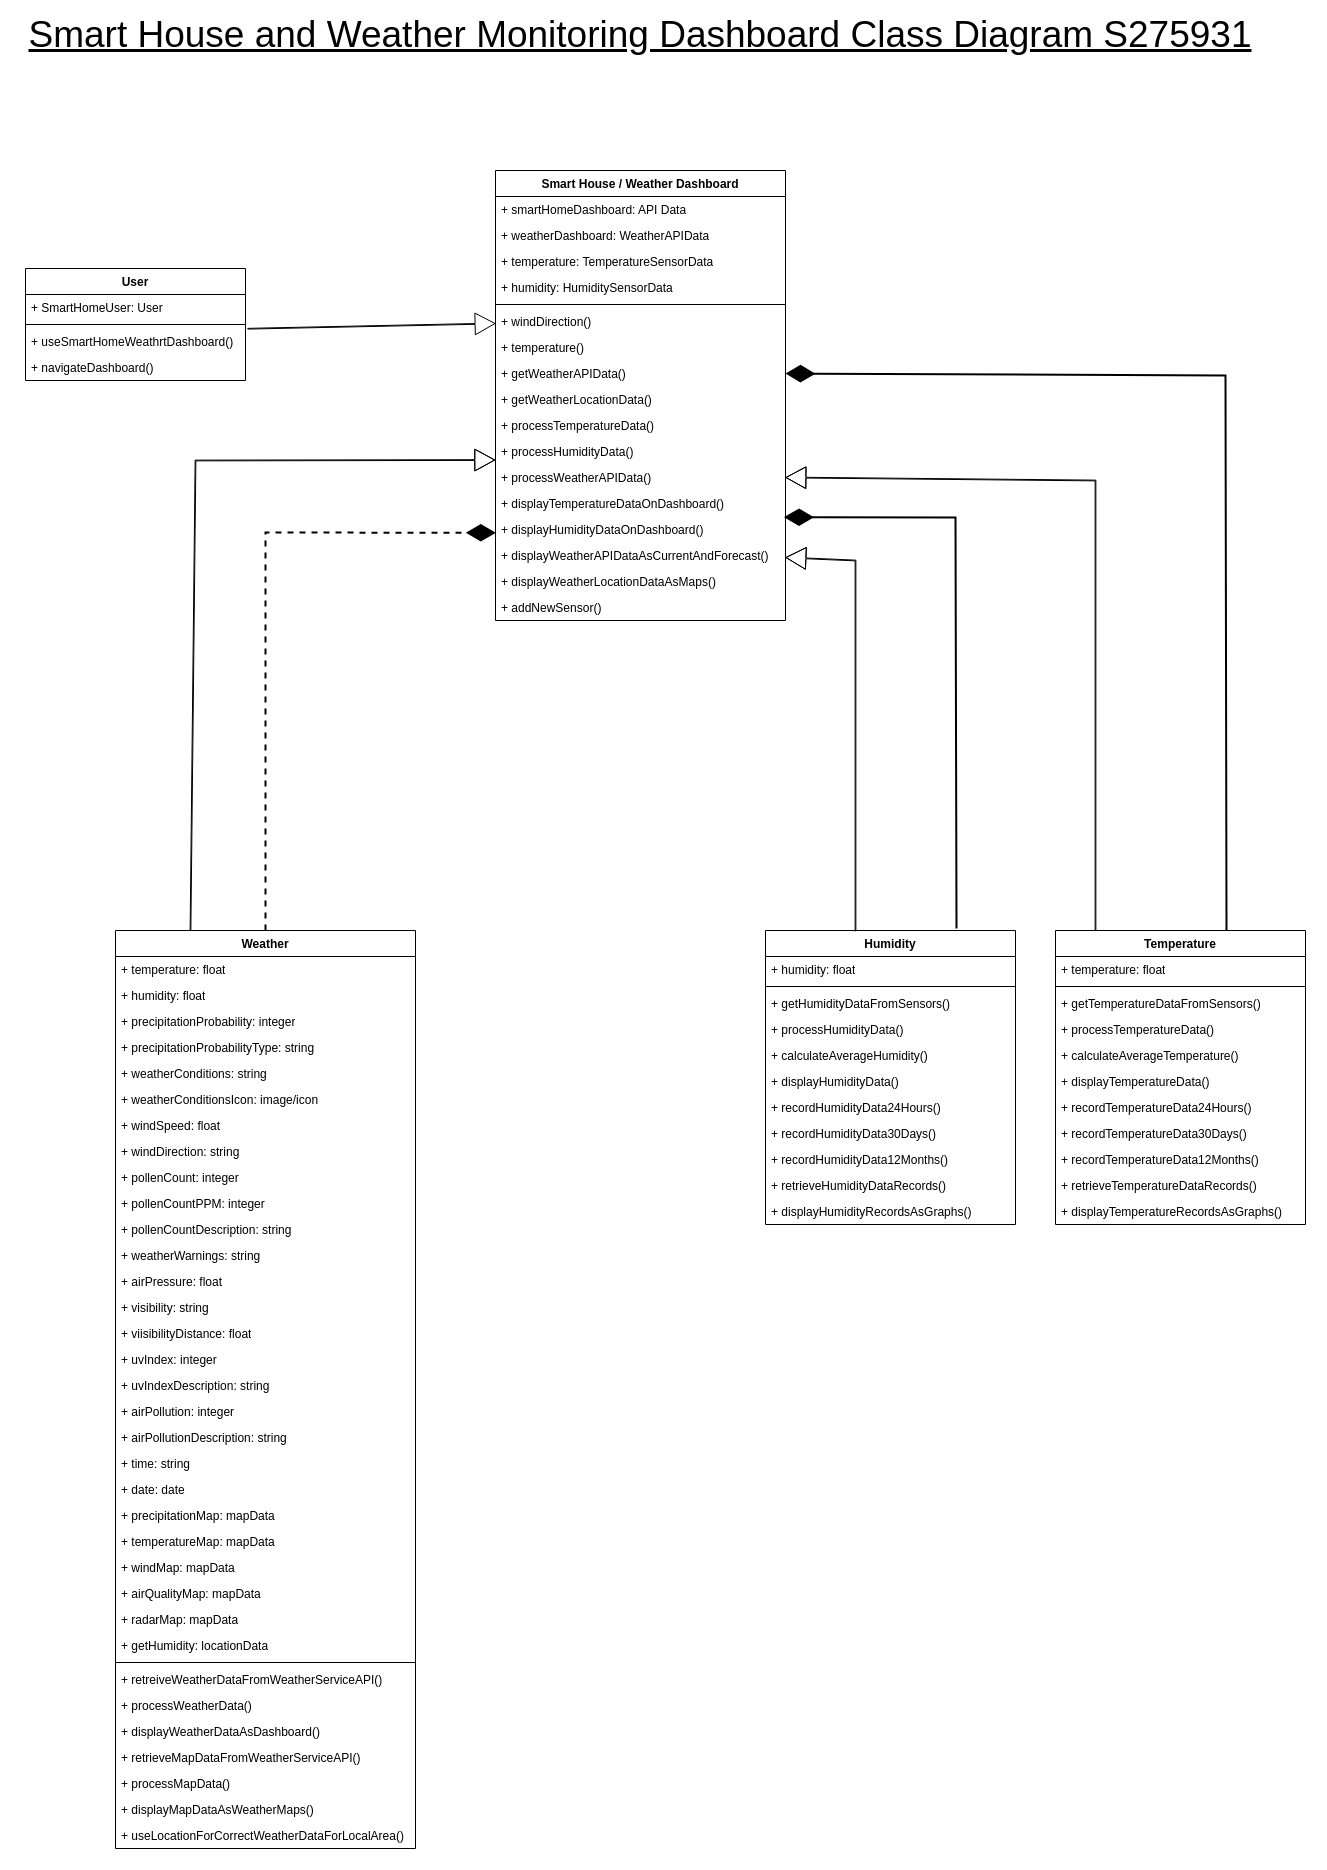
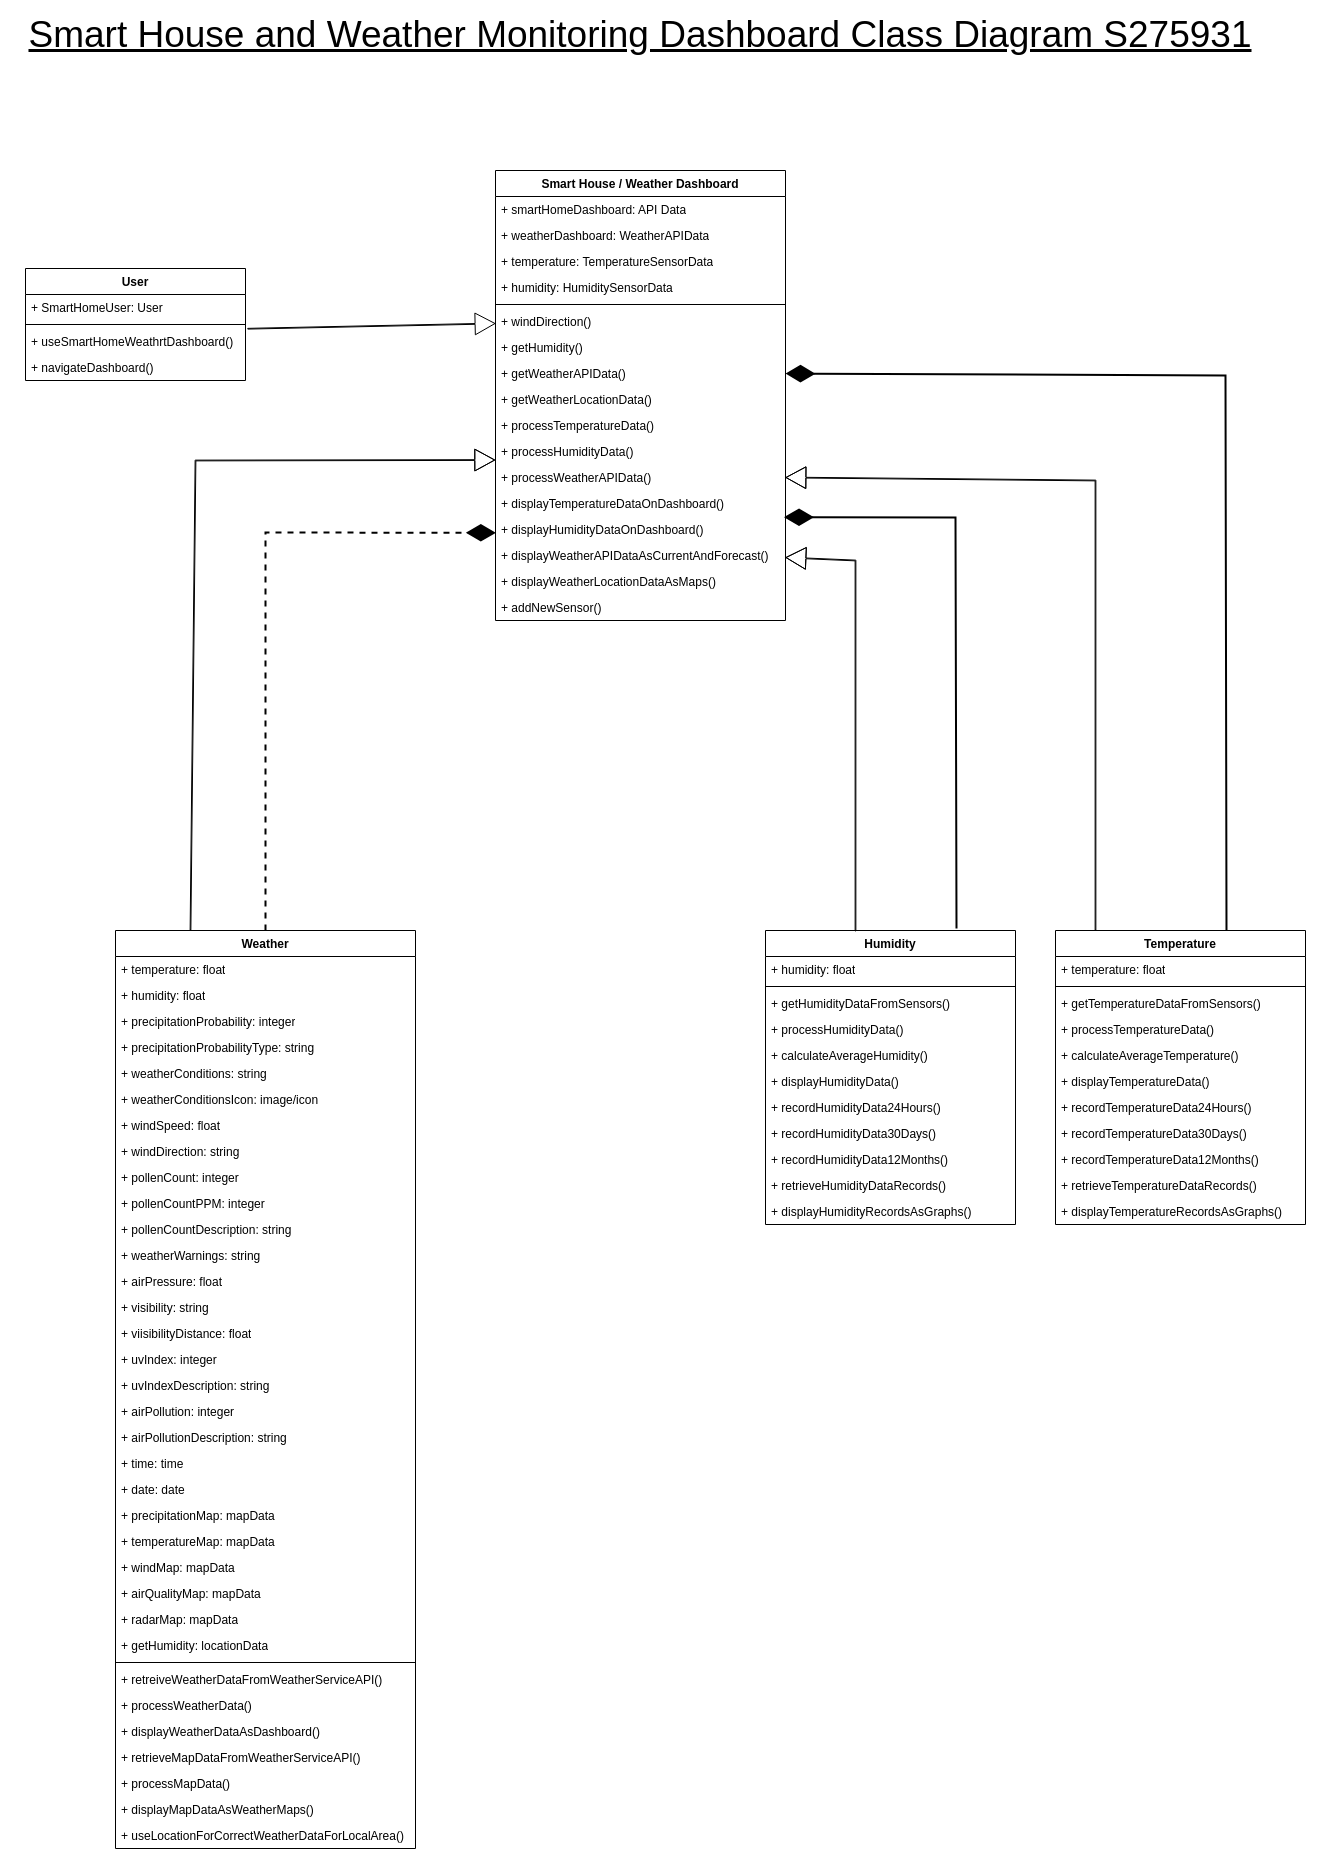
(550, 349) -> (547, 349)
(161, 1465) -> (154, 1465)
